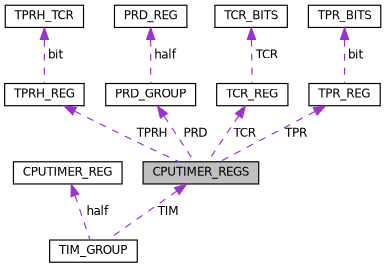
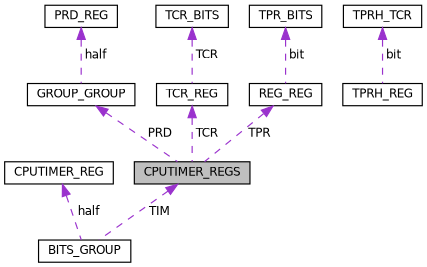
(151, 95) -> (81, 95)
(345, 95) -> (286, 95)
(127, 137) -> none
(93, 251) -> (85, 251)
